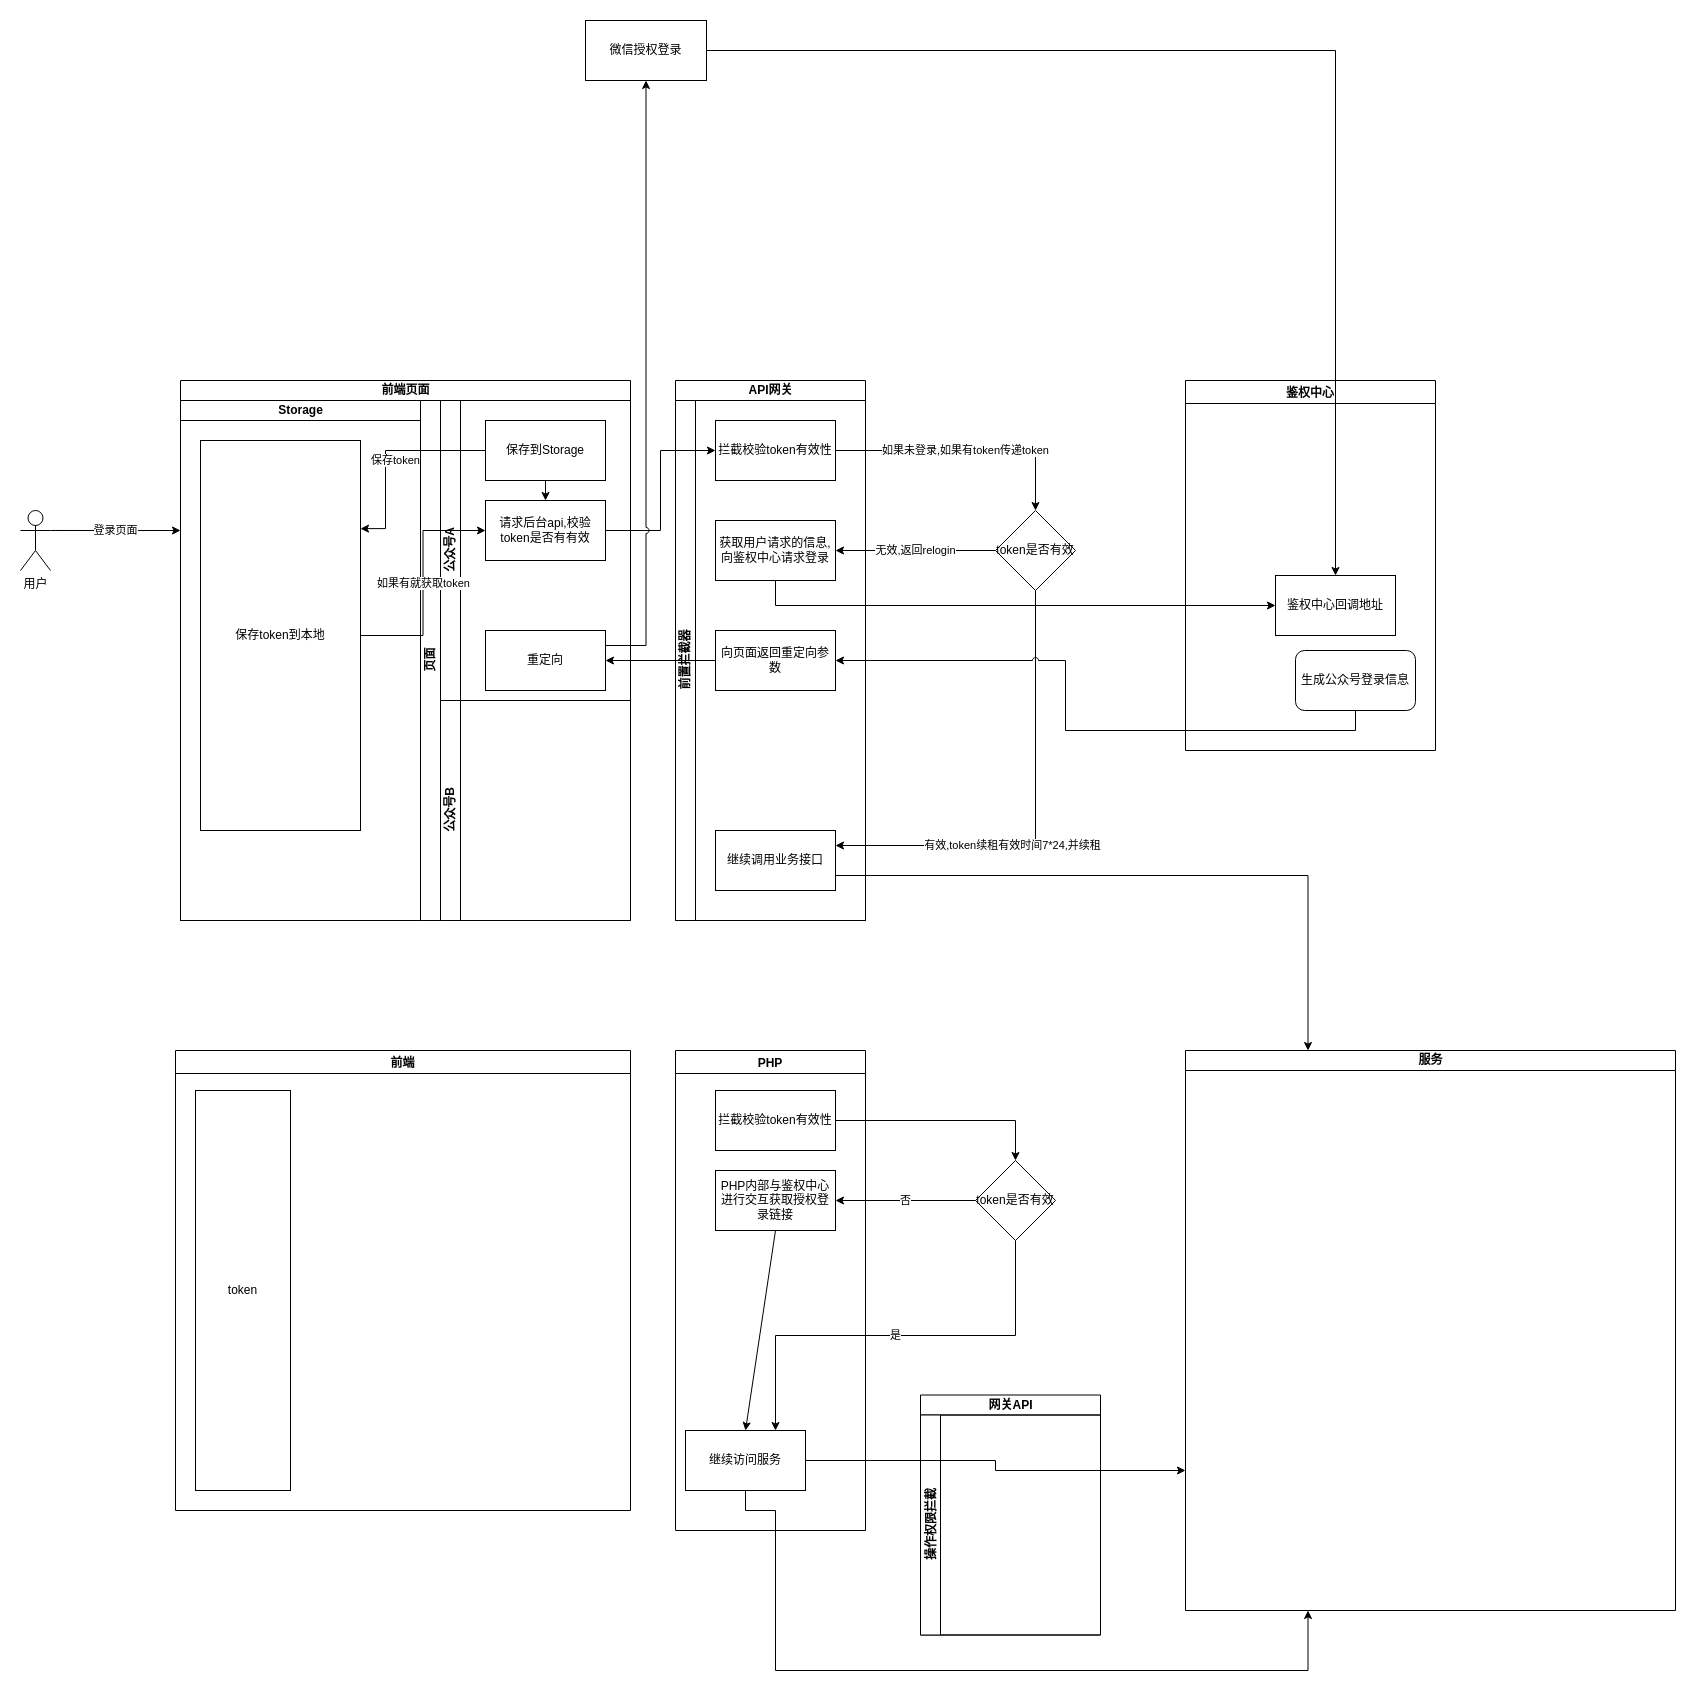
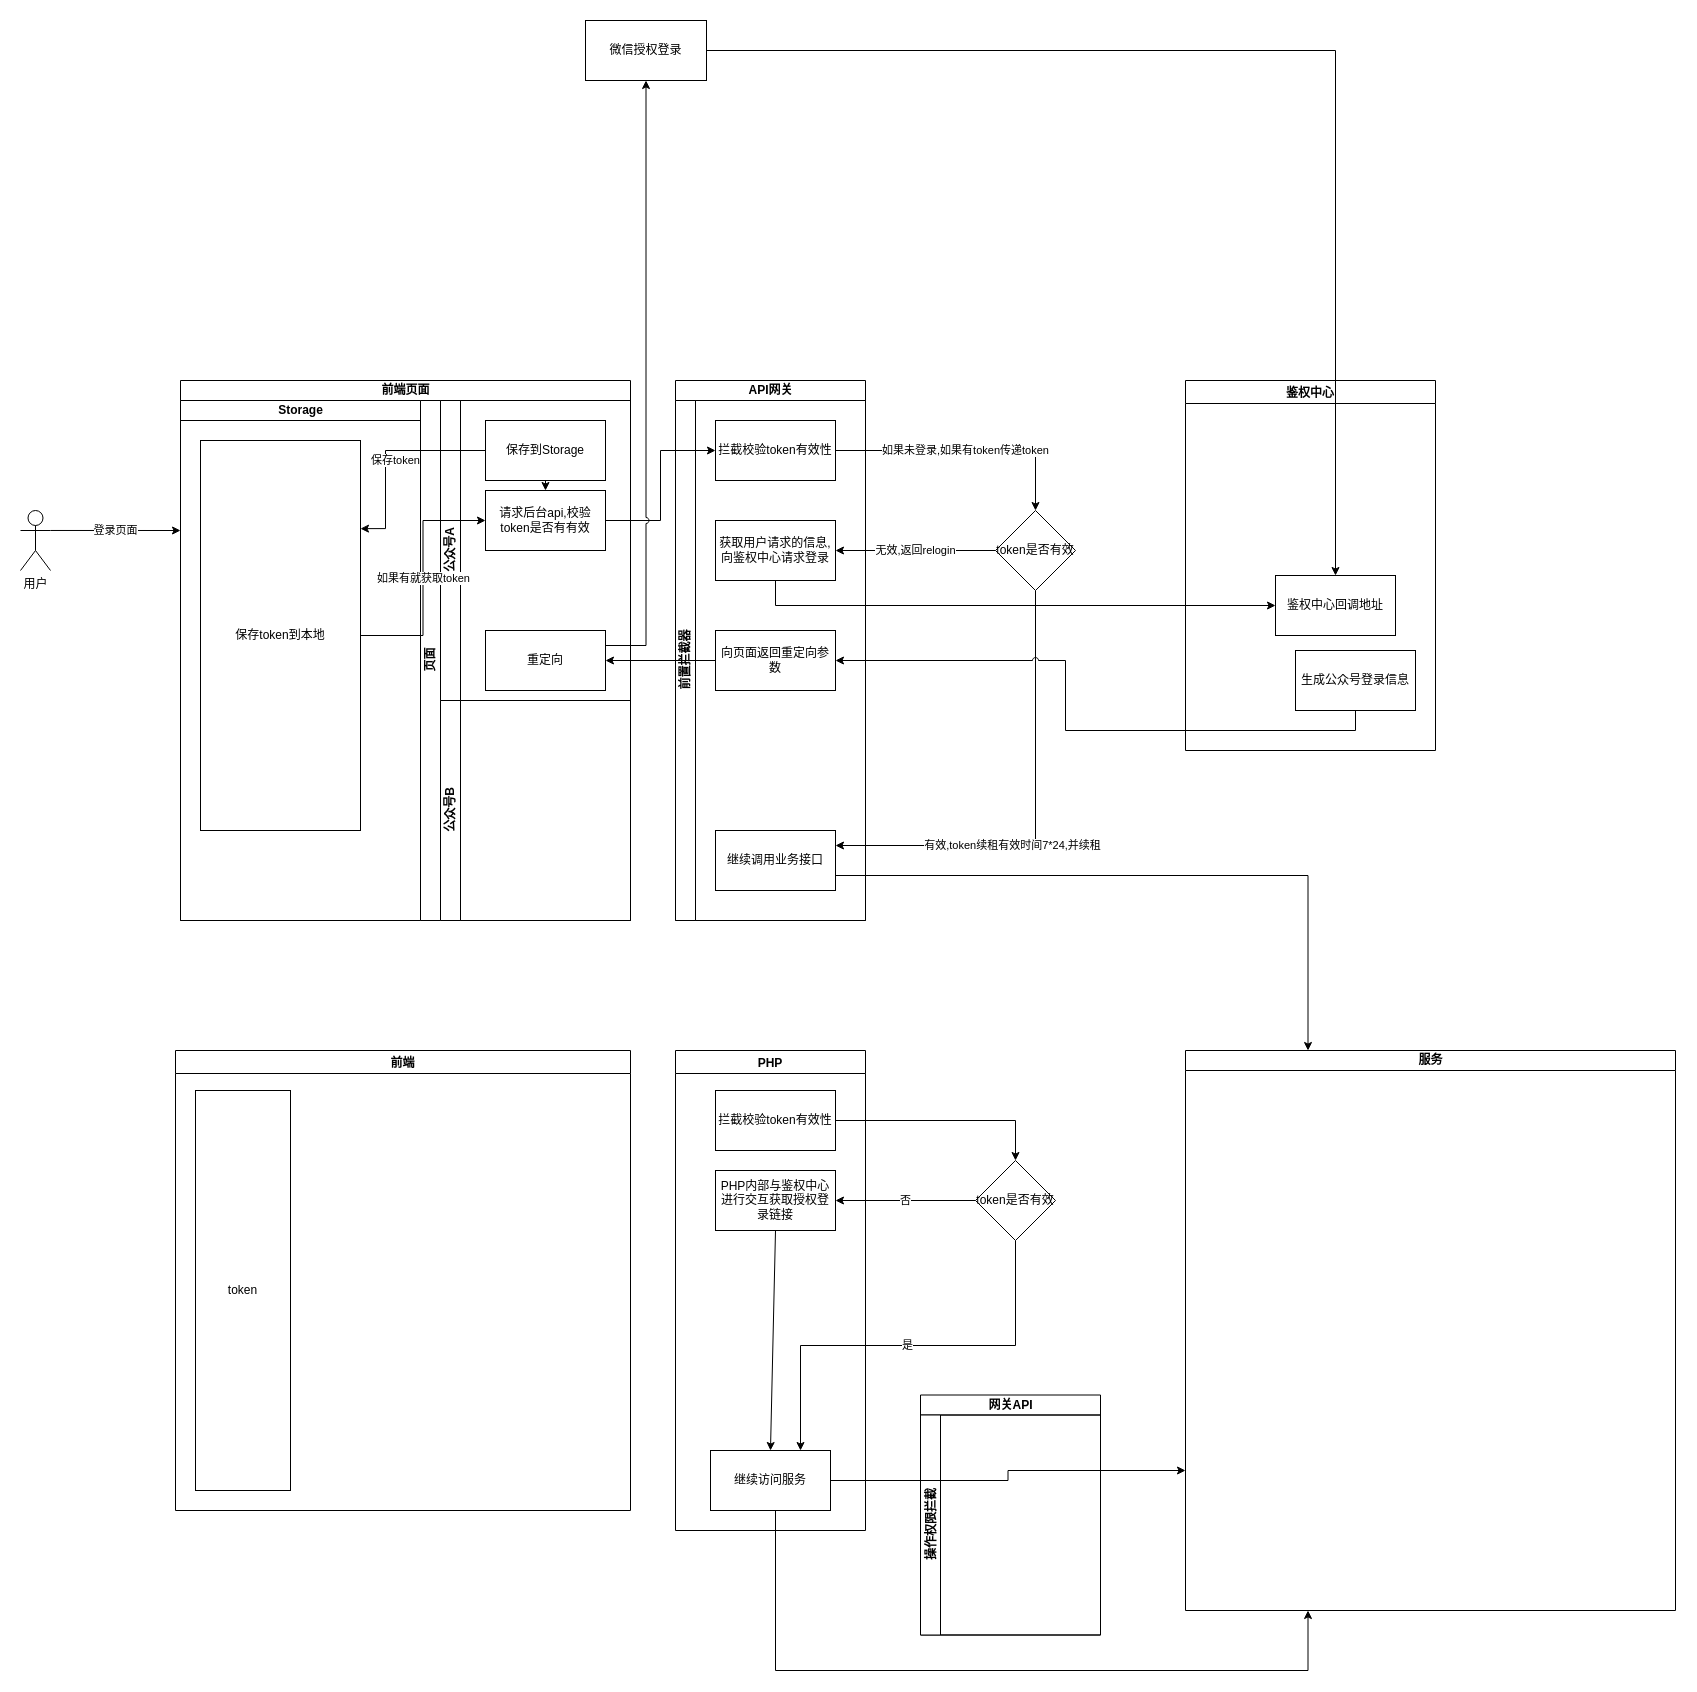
(546, 531) -> (546, 521)
(1356, 681) -> (1356, 681)
(746, 1461) -> (771, 1481)
